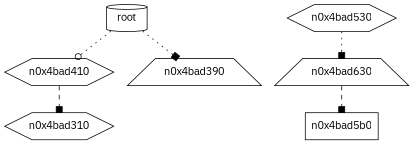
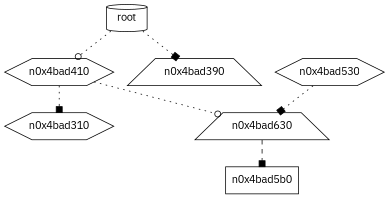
(59, 95) -> (59, 95)
none -> (154, 98)
